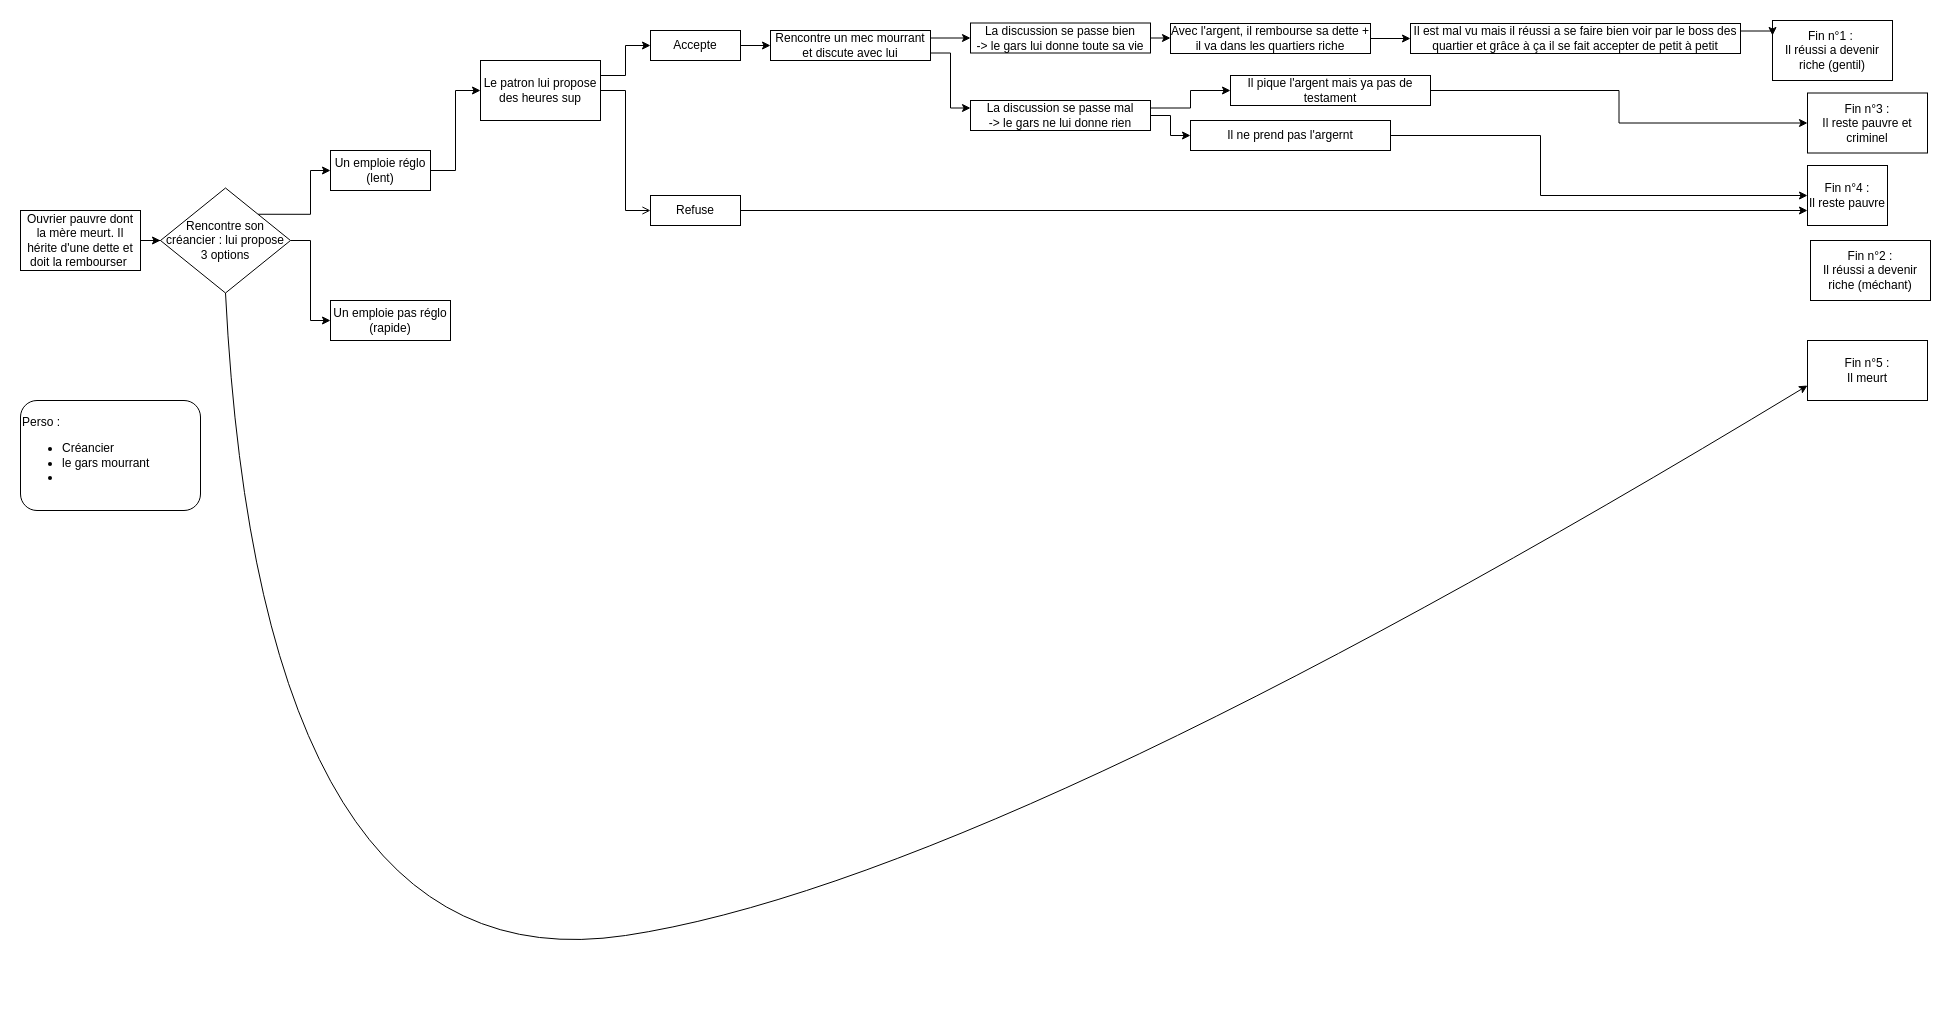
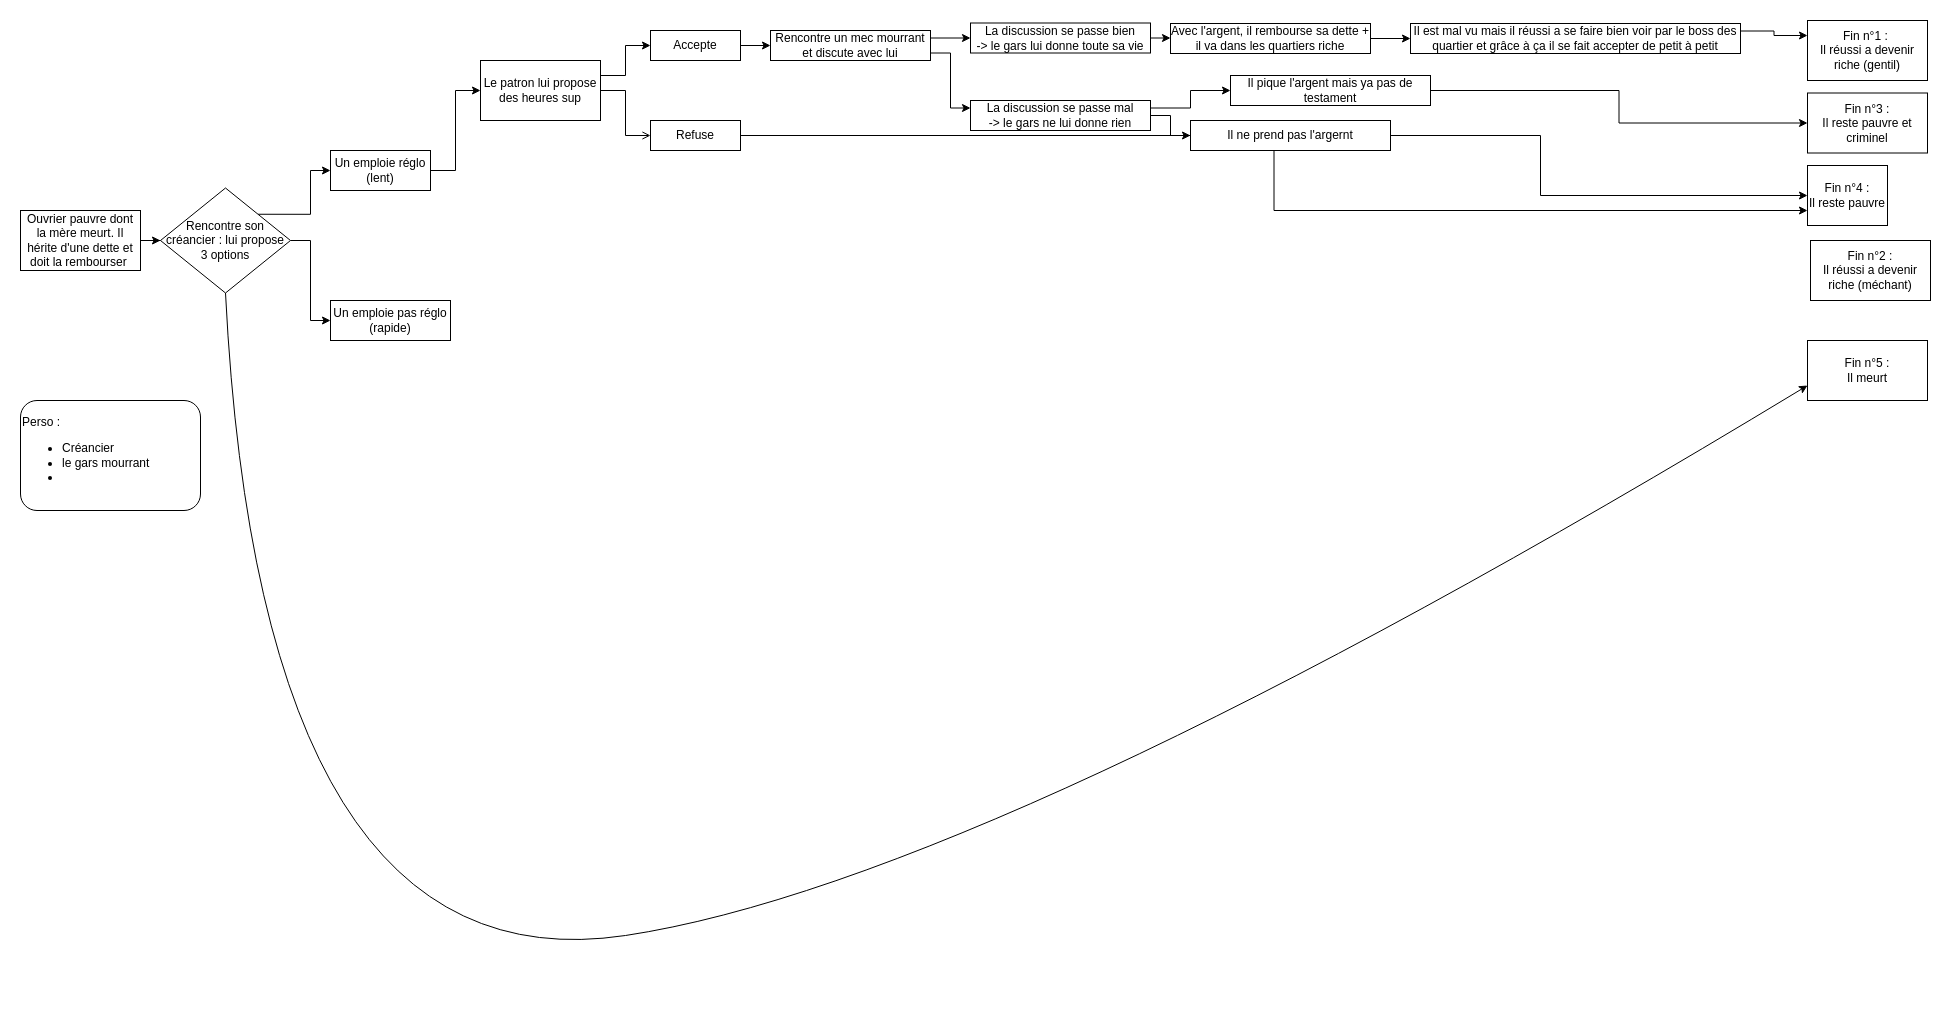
(1833, 51) -> (1868, 51)
(696, 211) -> (696, 136)
